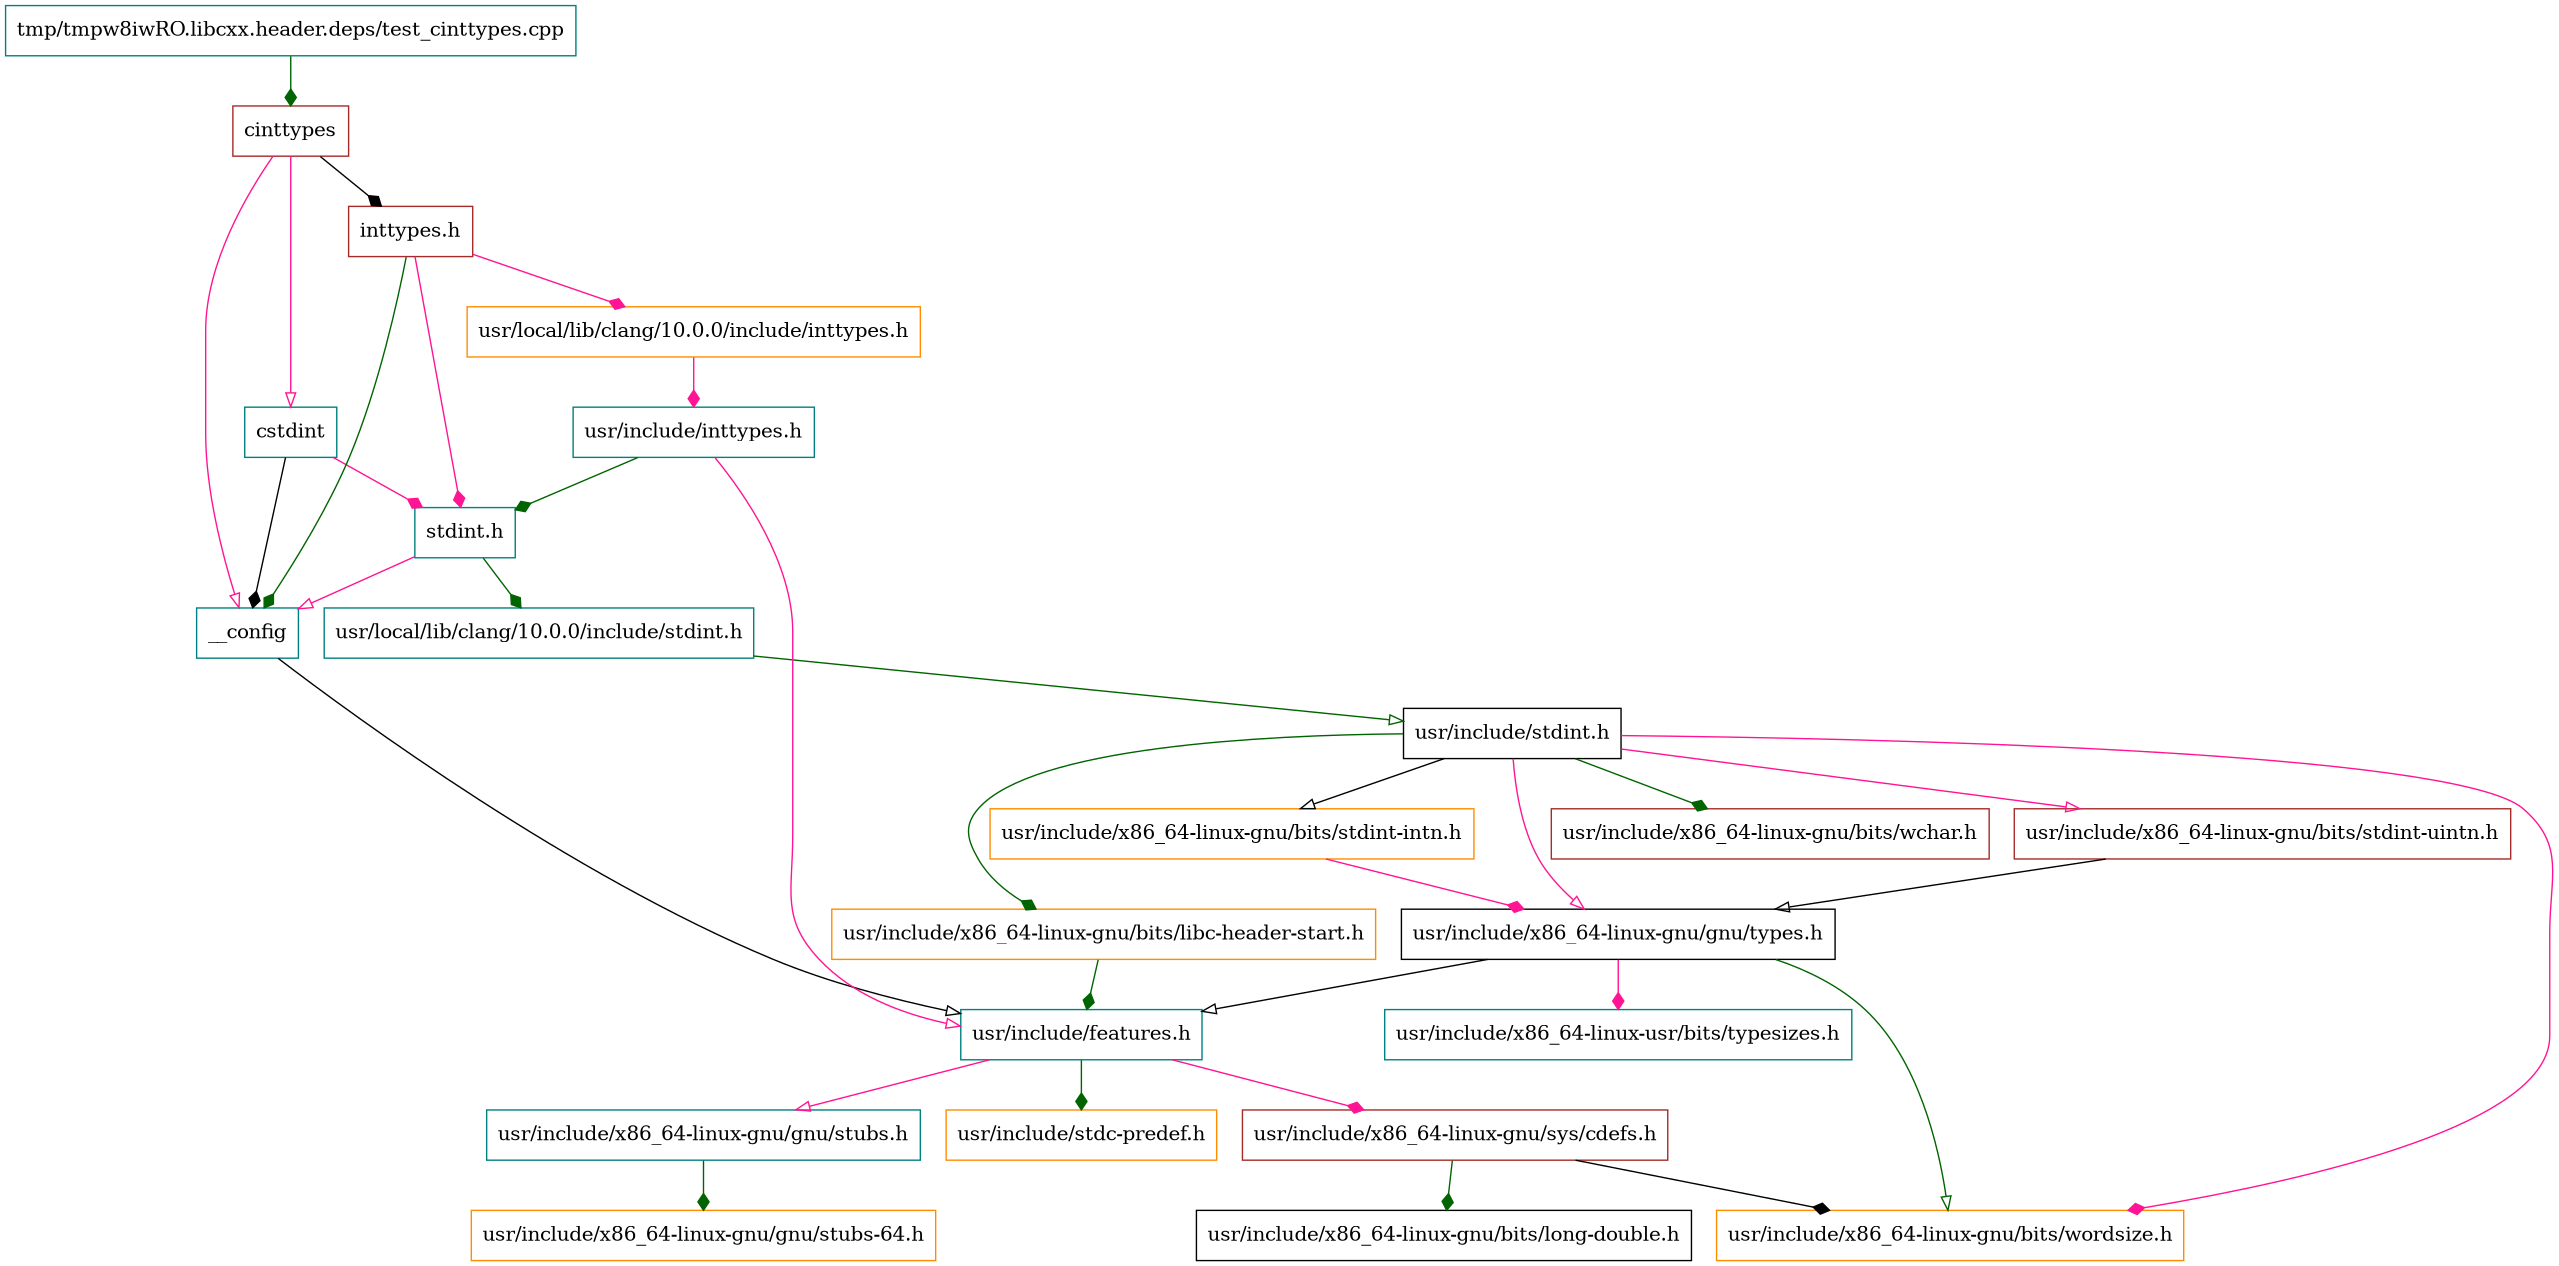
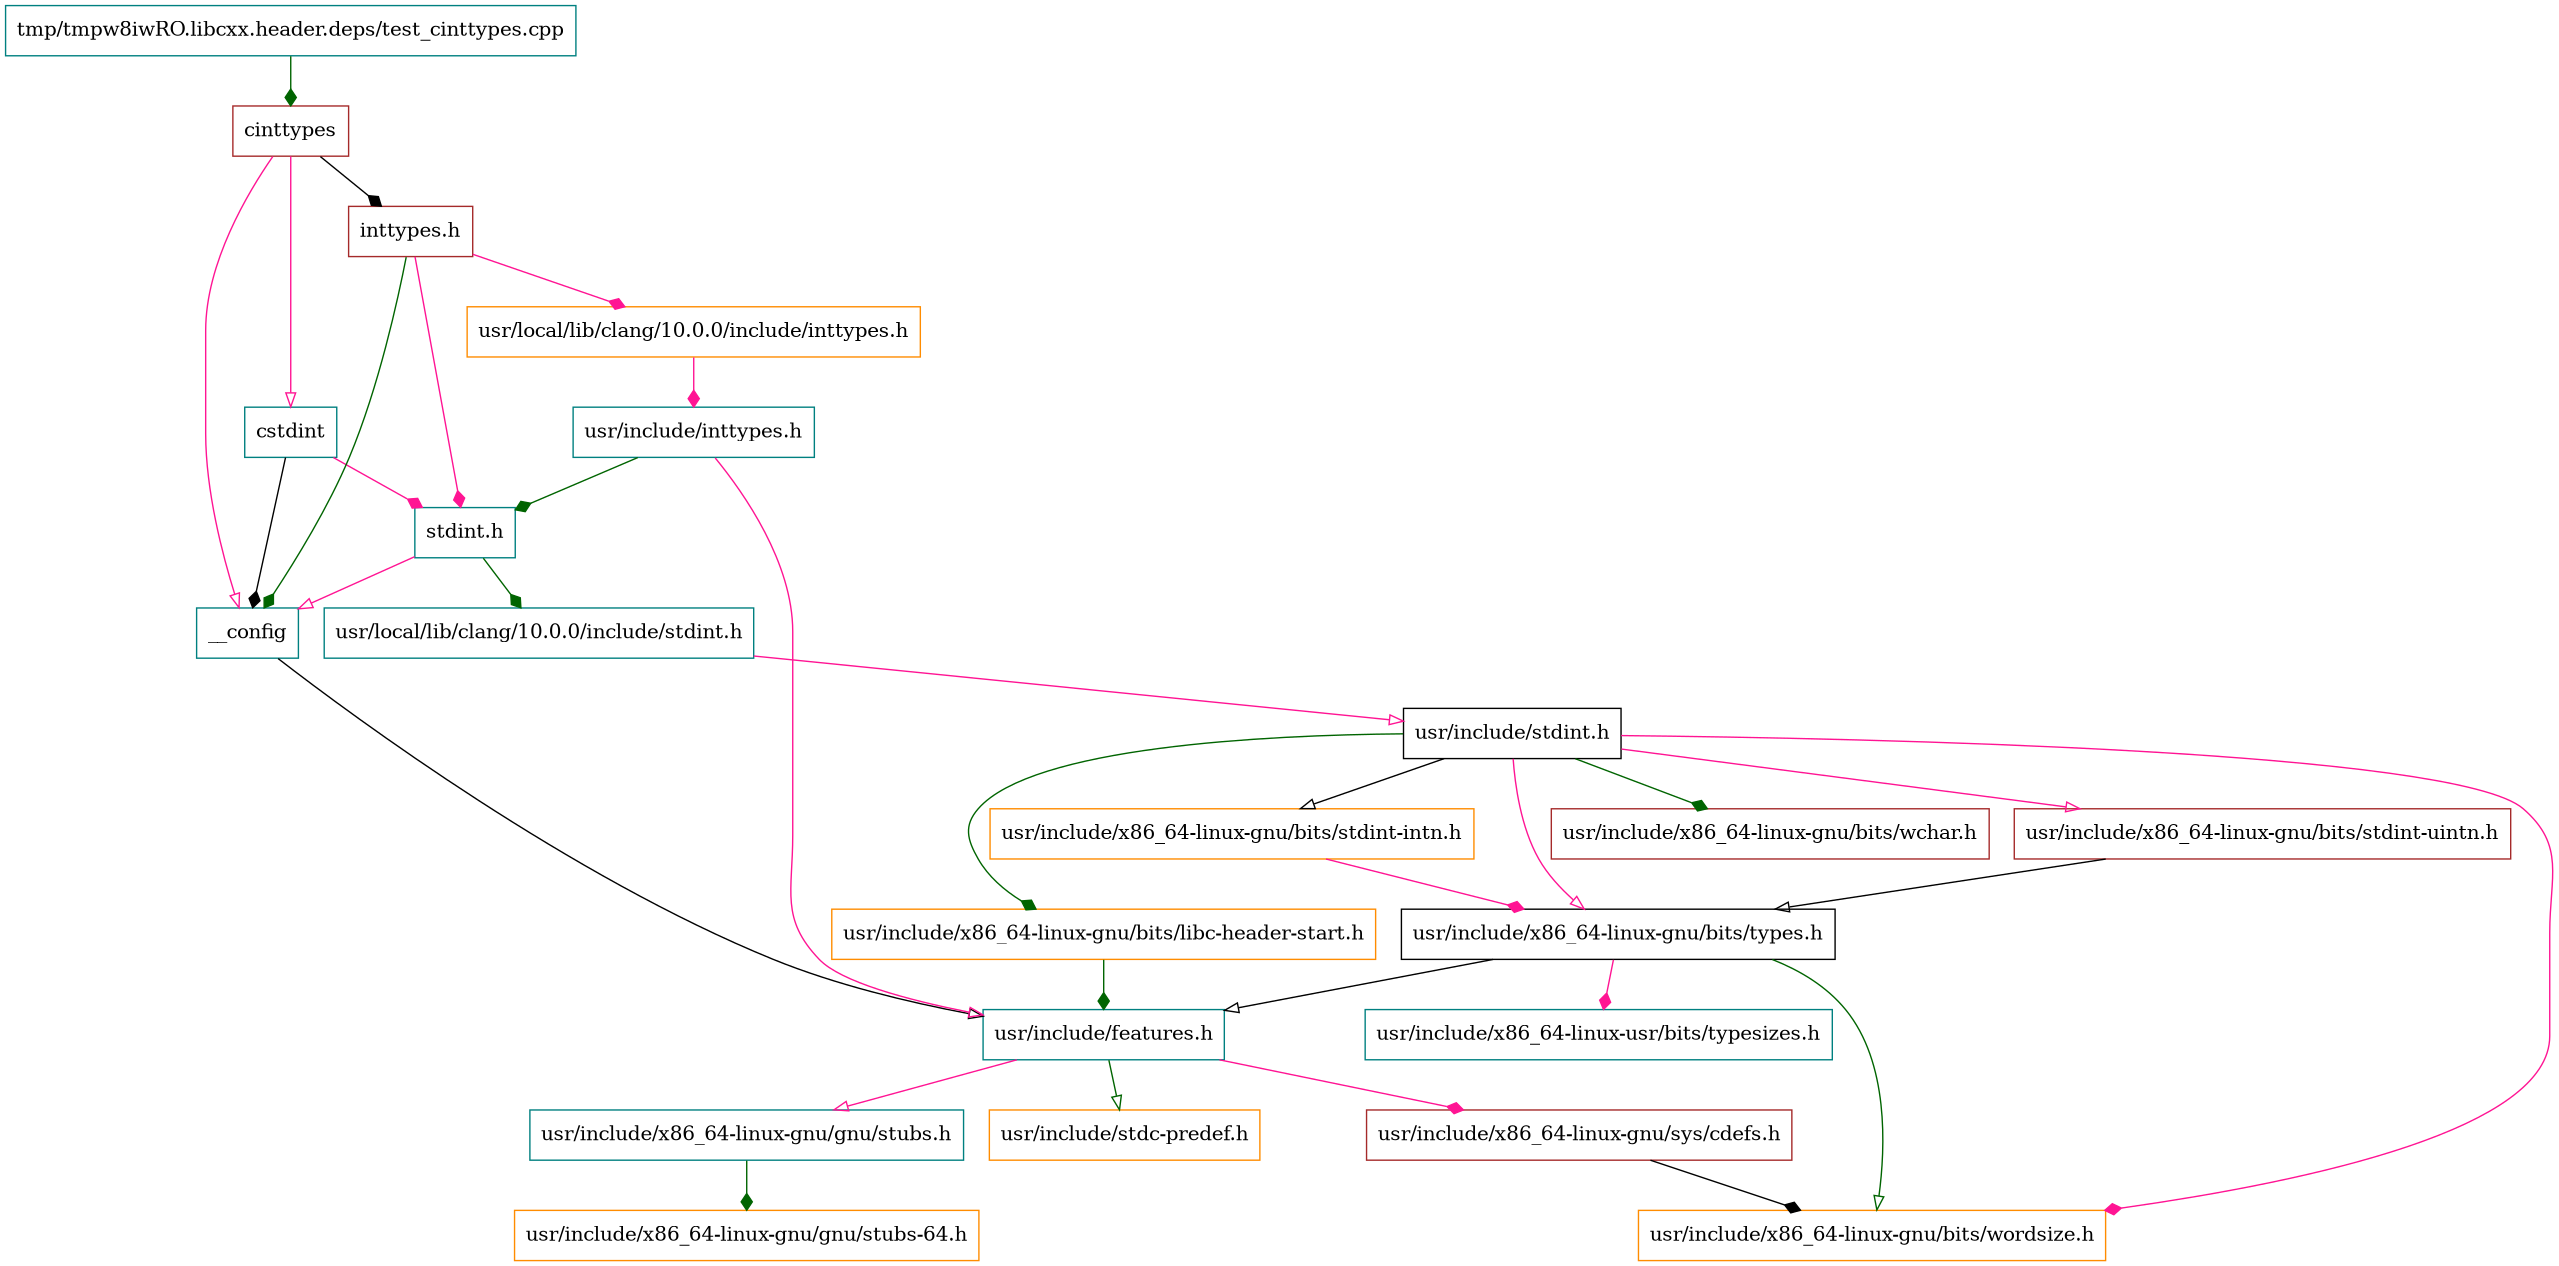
(1072, 688) -> (1072, 688)
(1618, 934) -> (1618, 934)
(1081, 1077) -> (1113, 1078)
(1444, 1235) -> none
